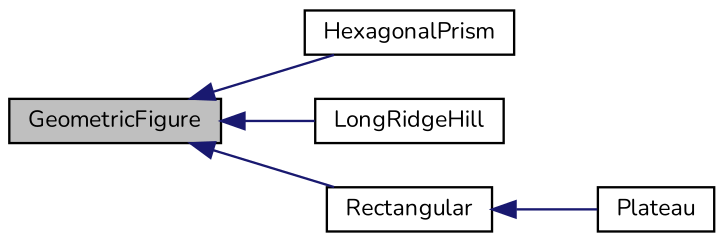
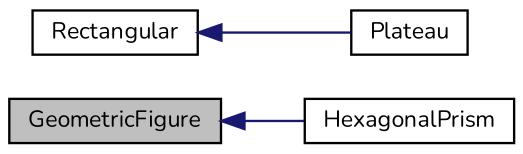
(409, 121) -> none
(274, 169) -> none
